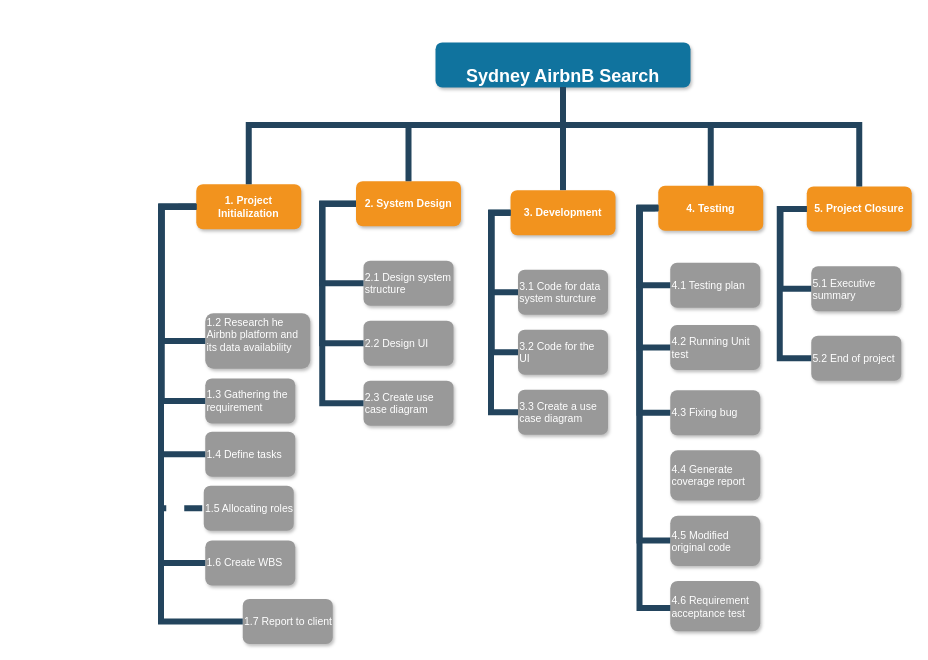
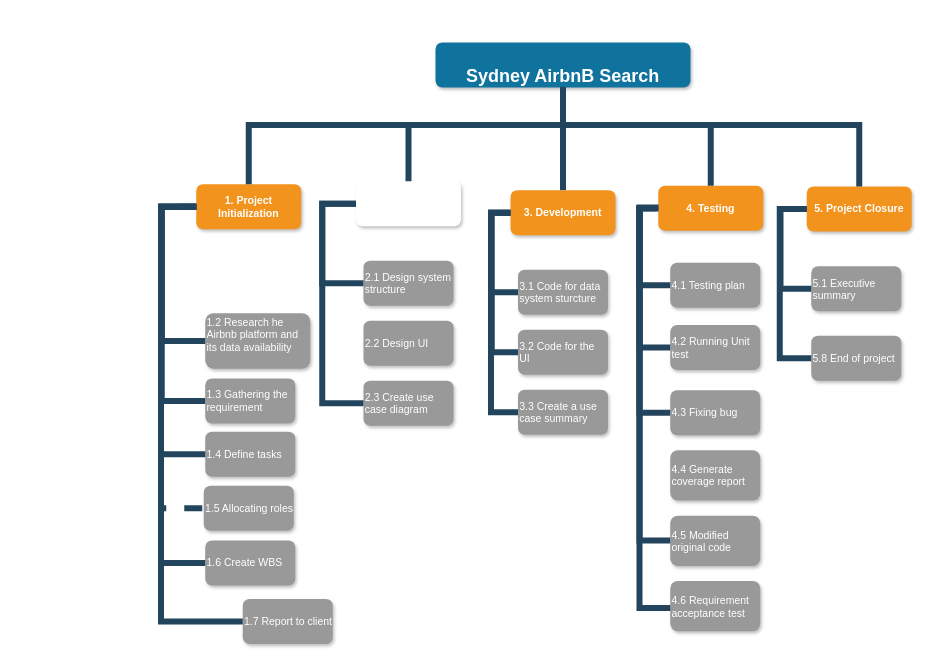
(408, 204) -> (408, 204)
(343, 343) -> none
(857, 358) -> (857, 358)
(564, 412) -> (564, 412)
